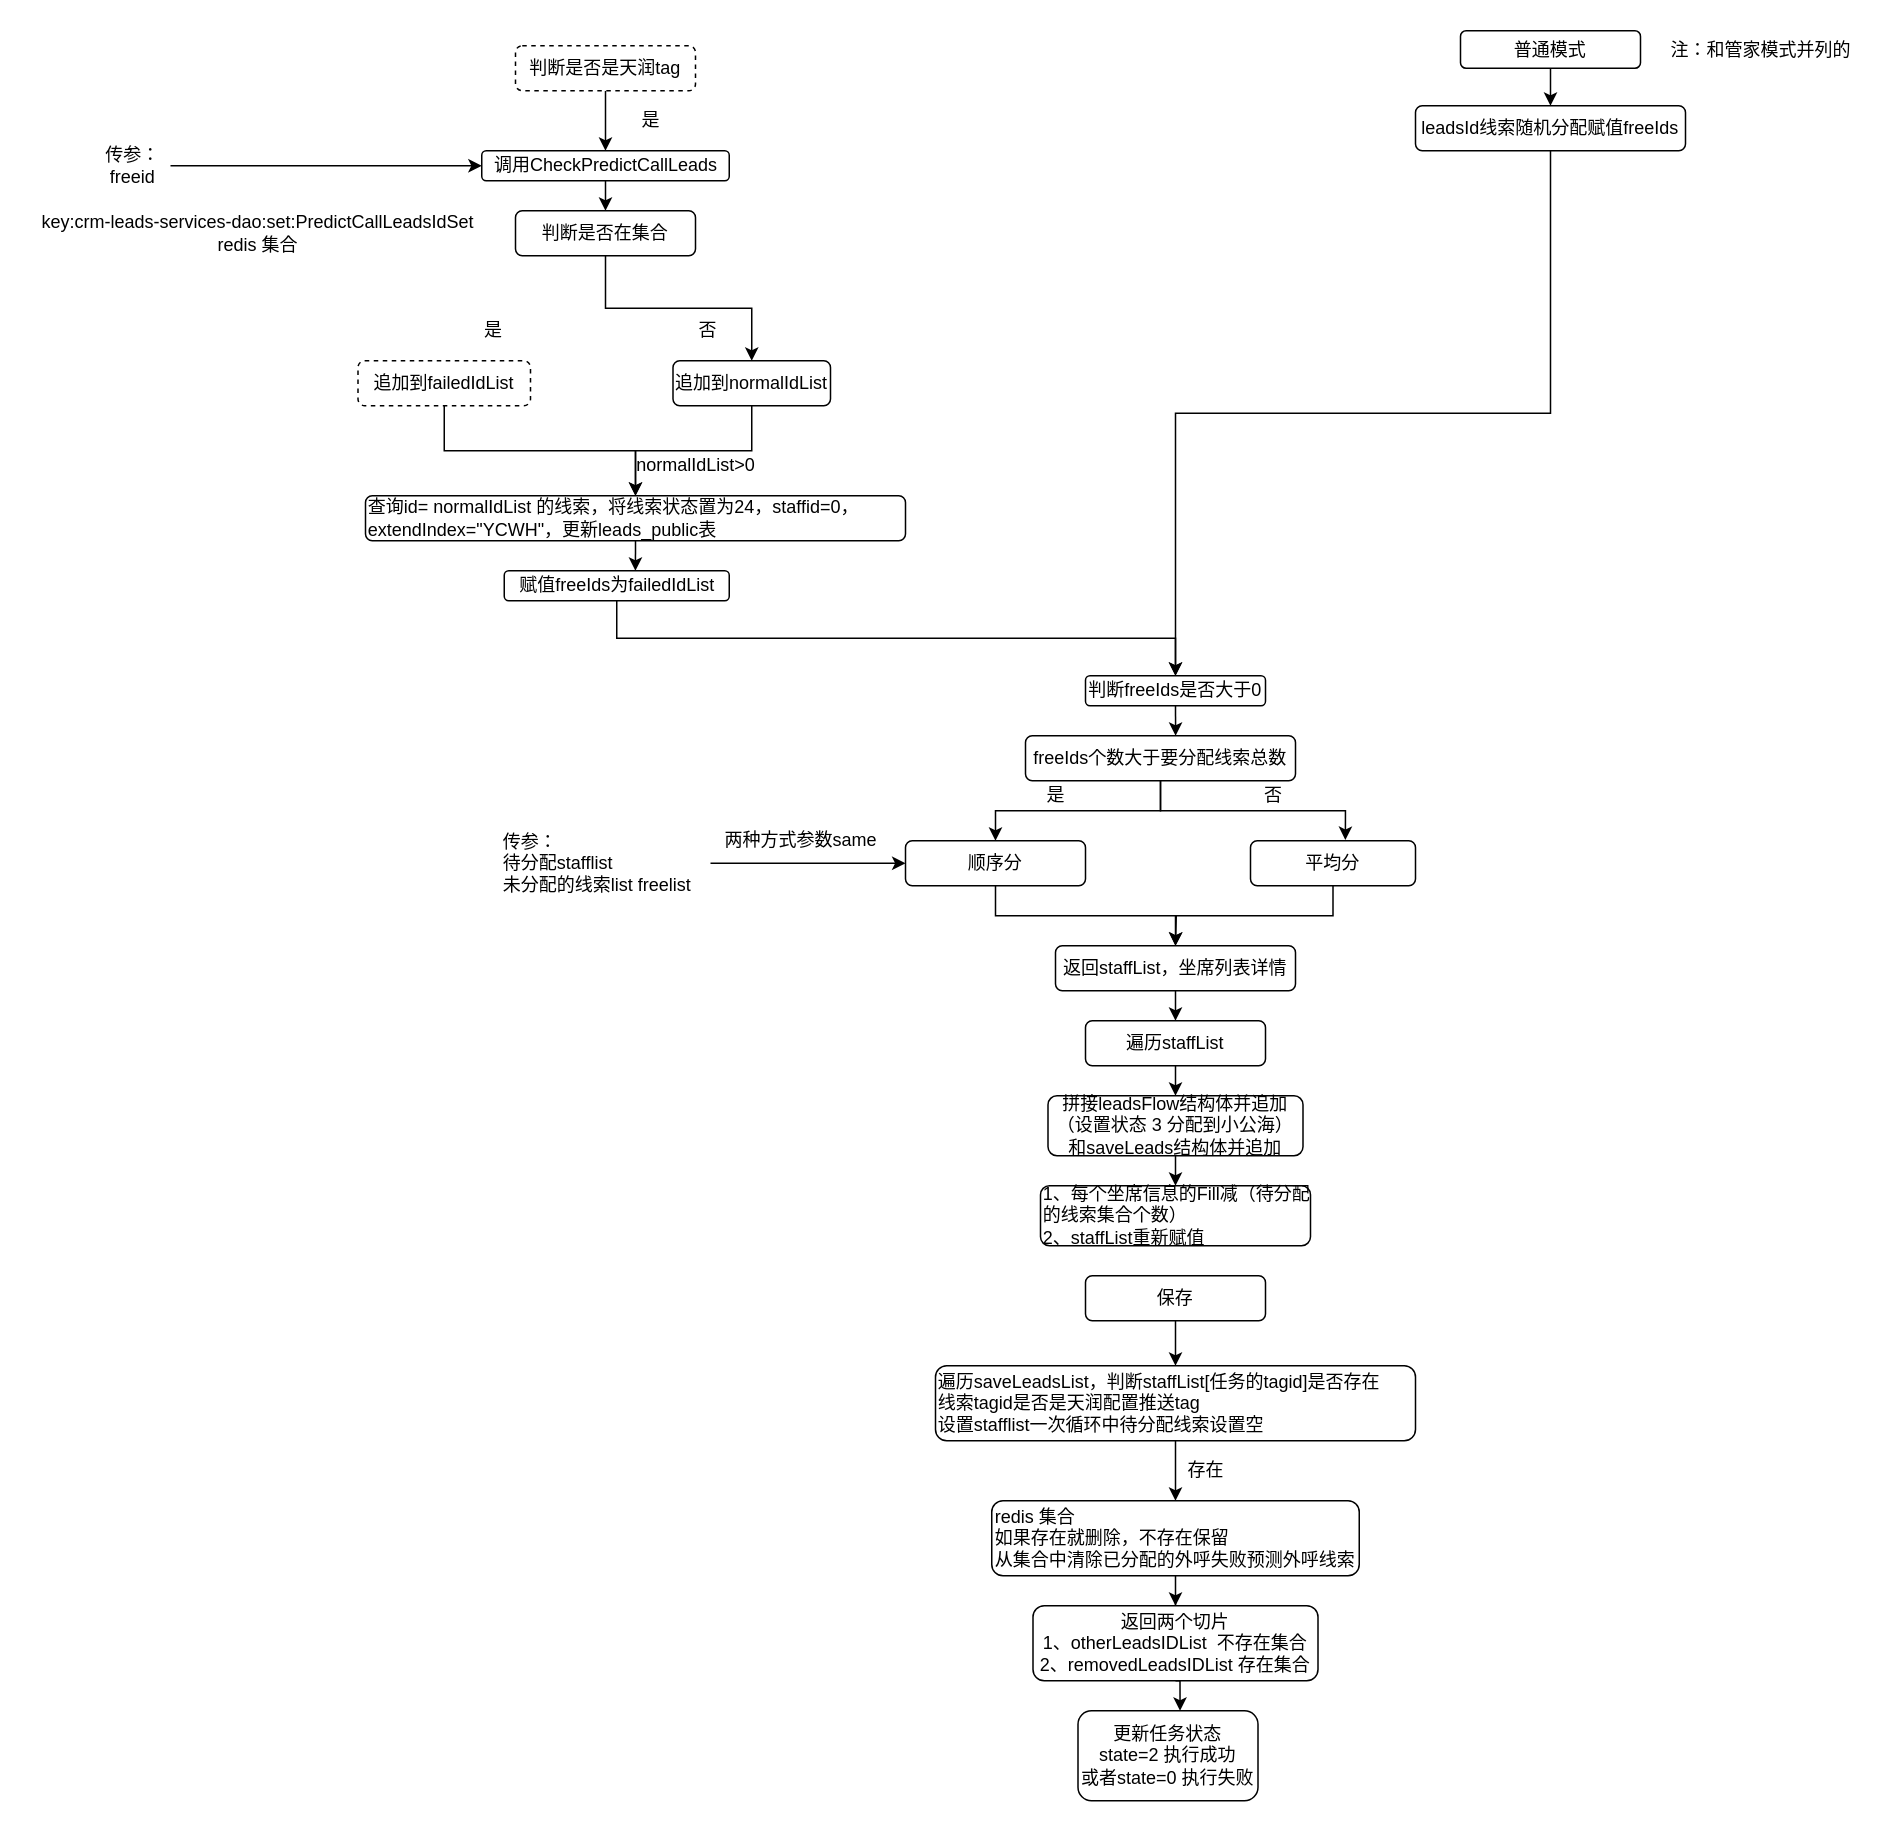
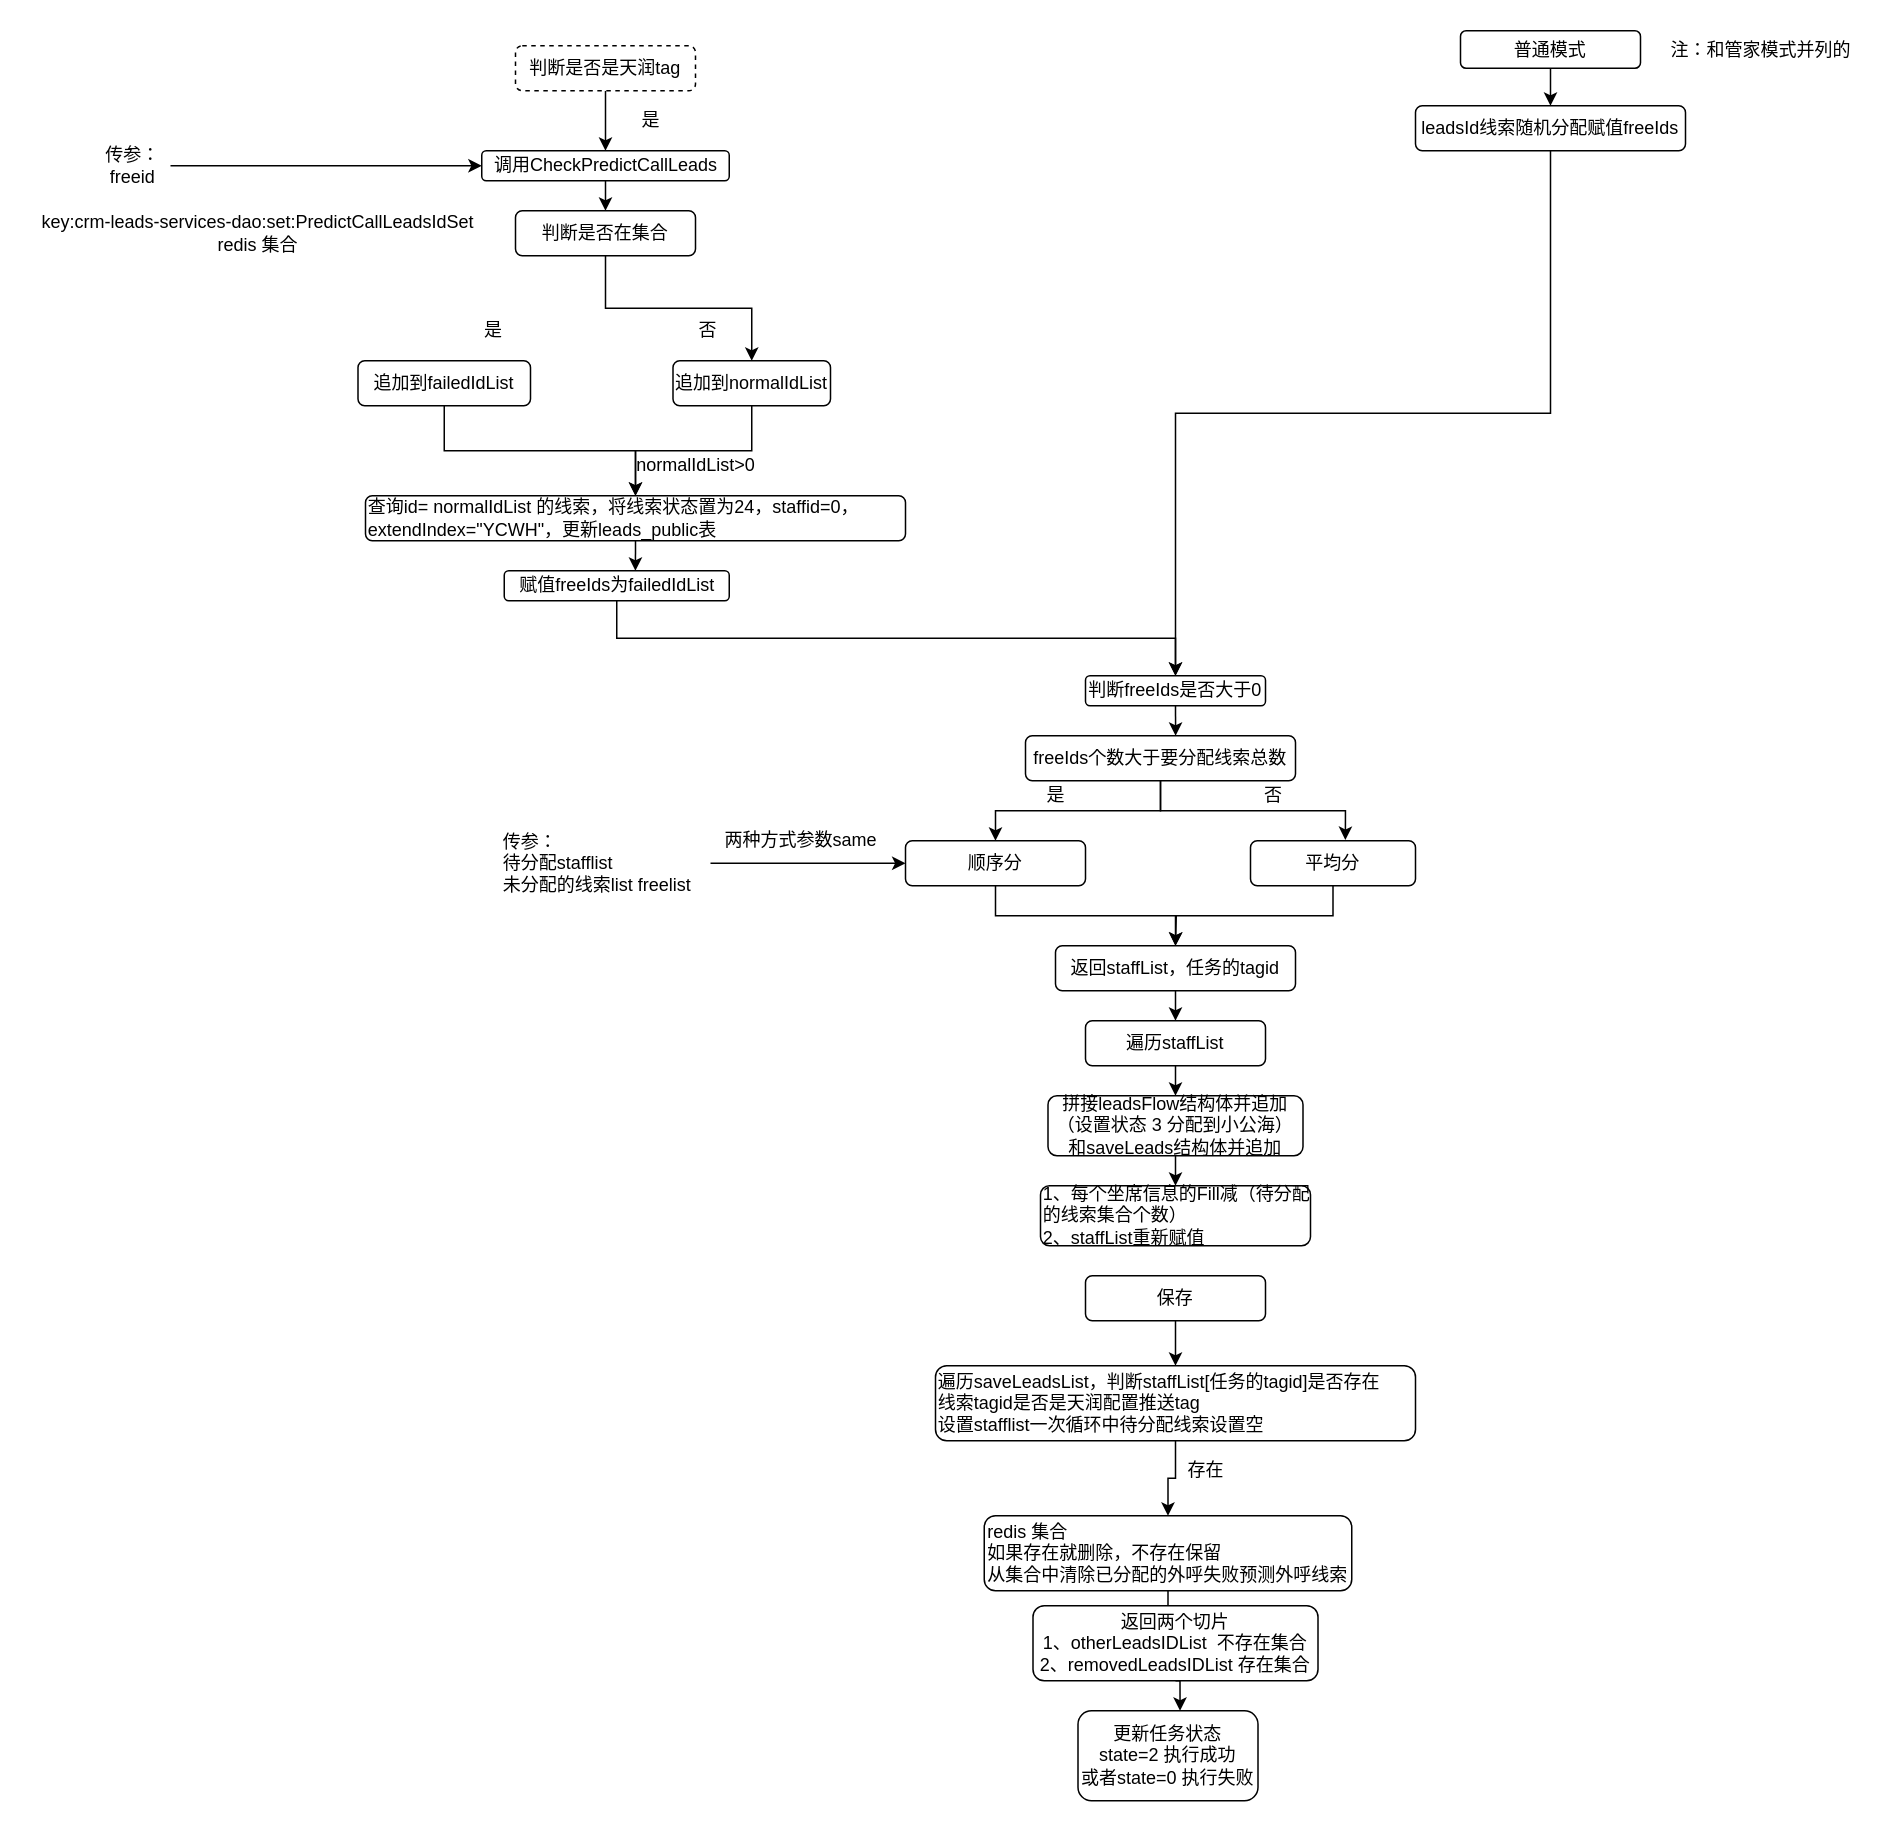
(444, 383) -> (444, 383)
(1175, 968) -> (1175, 968)
(1175, 1538) -> (1168, 1553)
